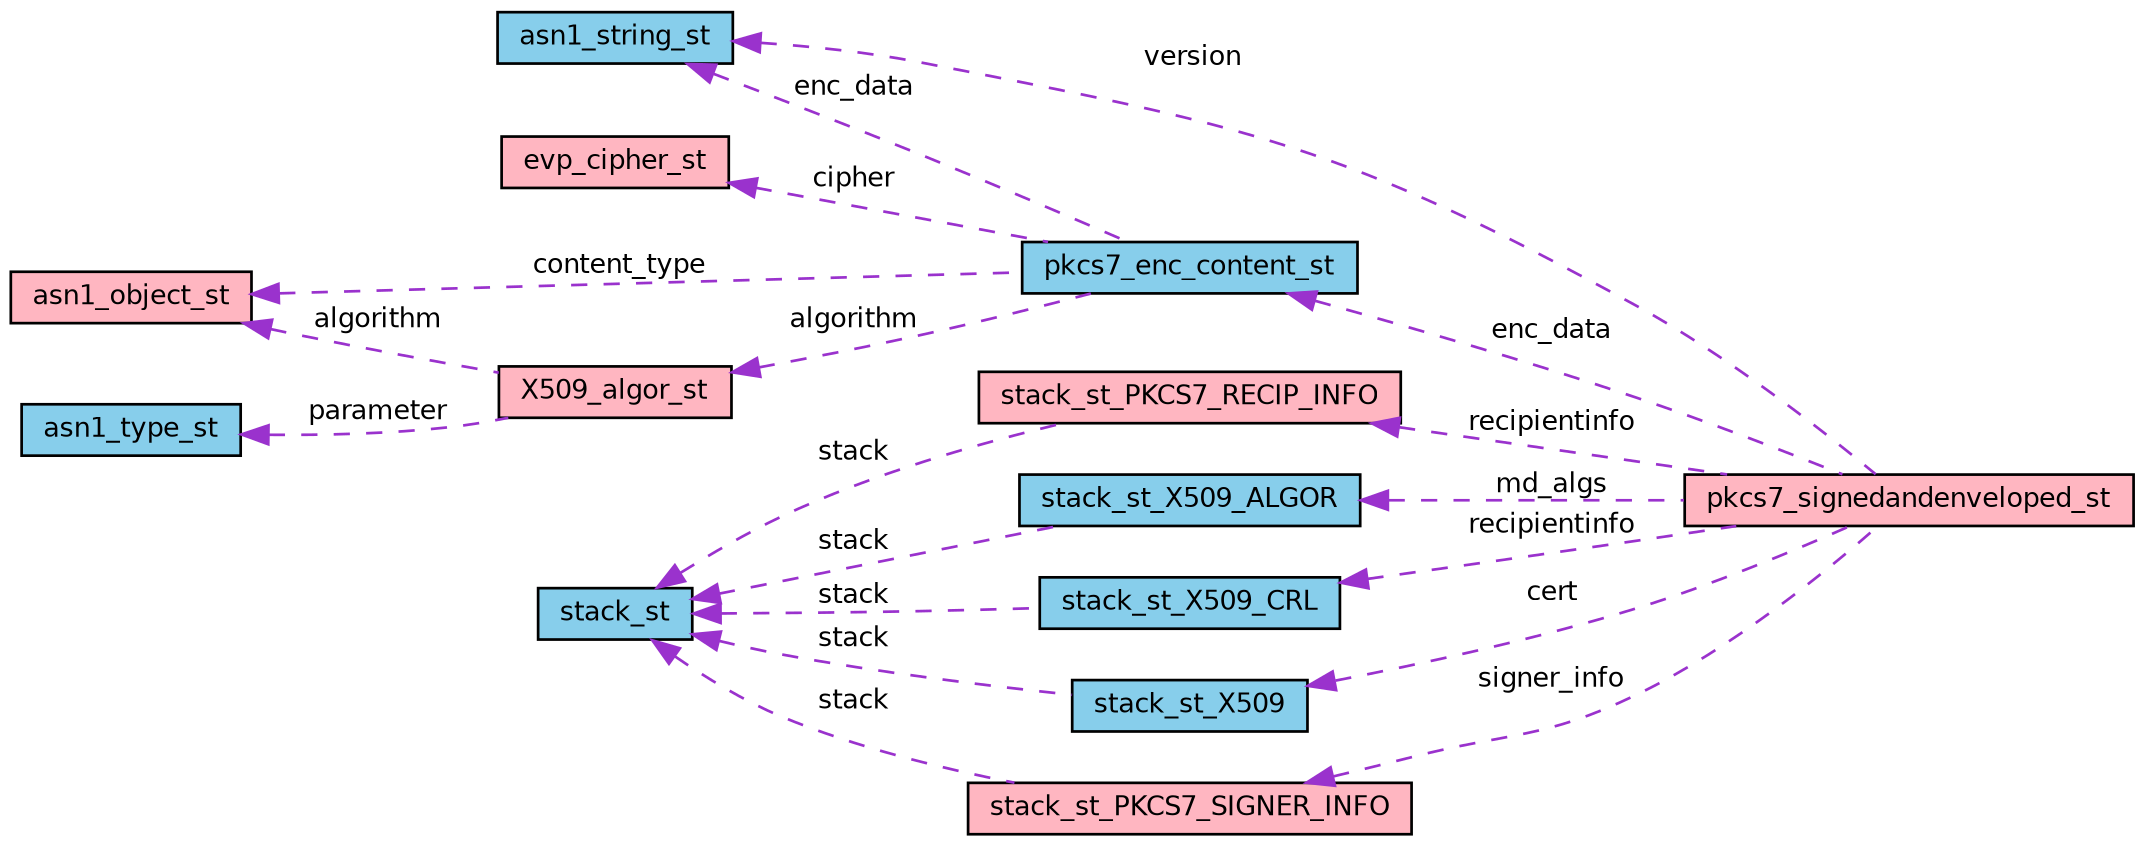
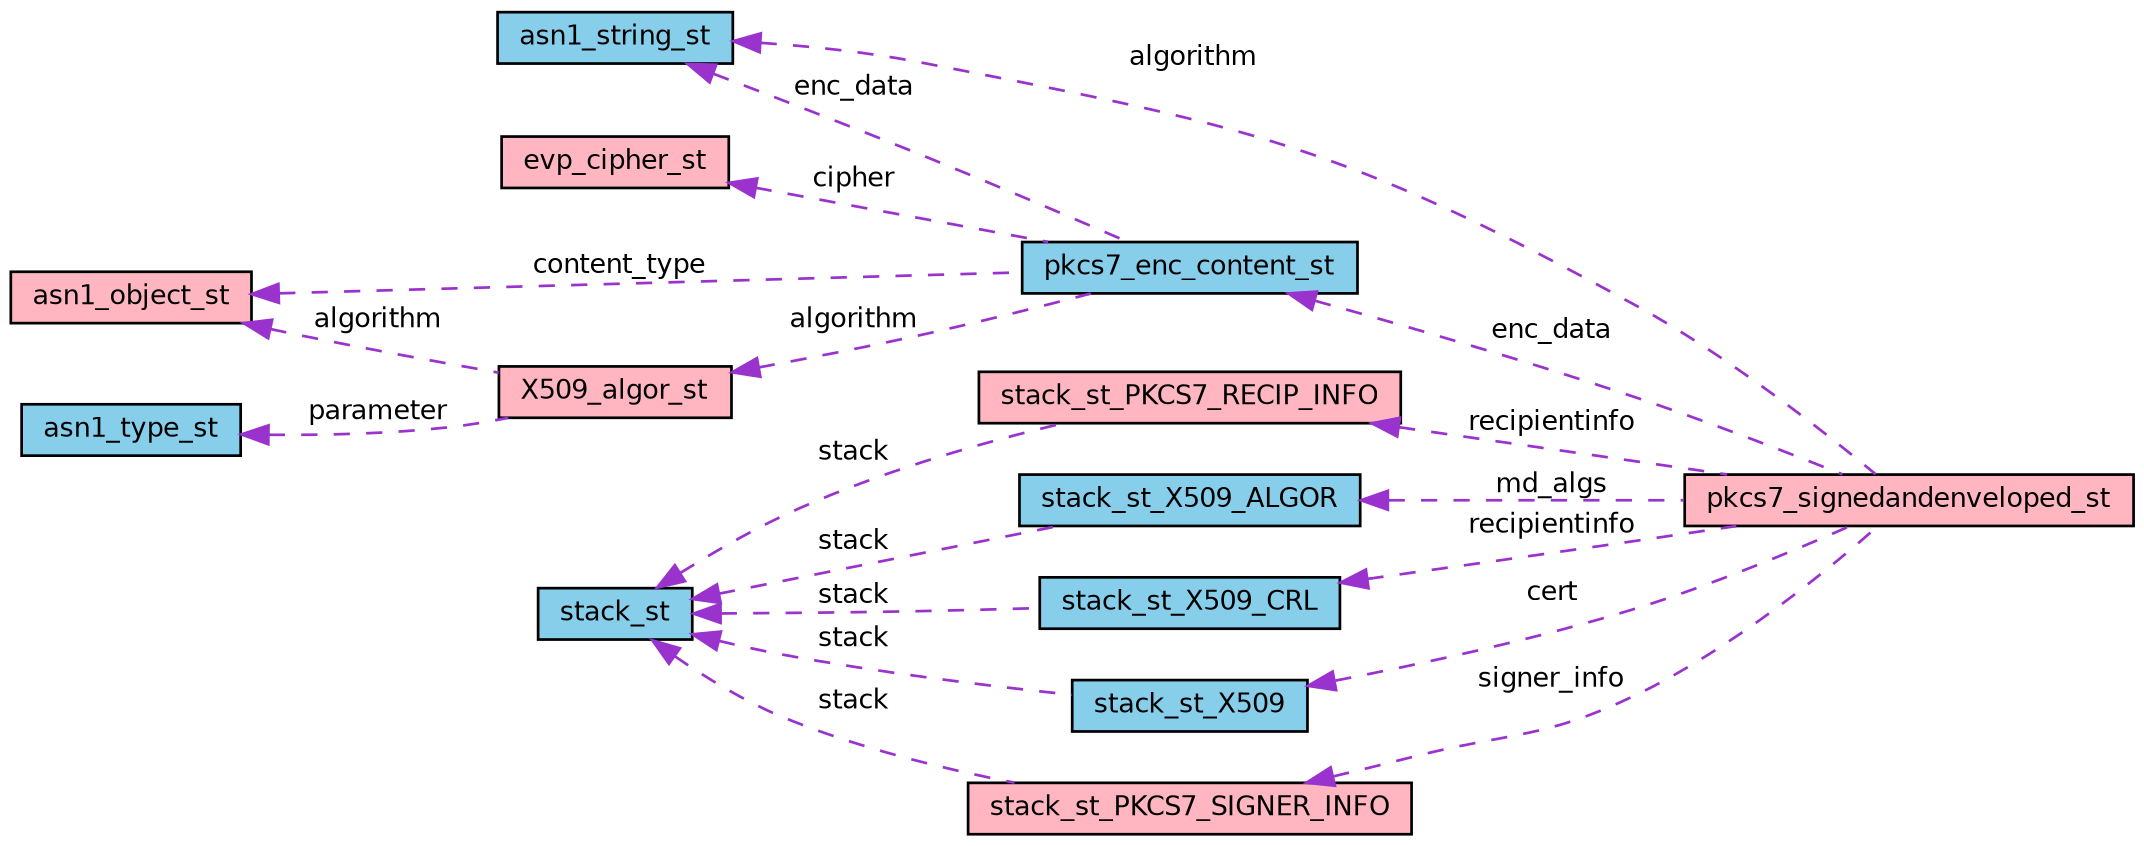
(1190, 58) -> (1190, 58)
